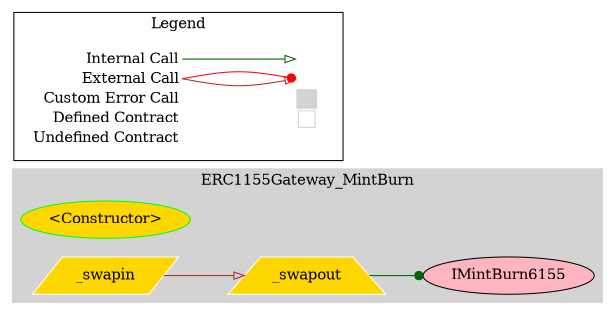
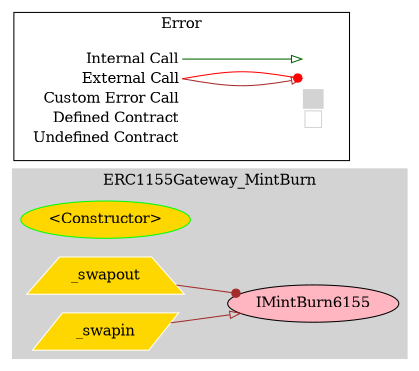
(178, 24) -> (182, 24)
(199, 276) -> (200, 319)
(392, 276) -> (204, 289)
